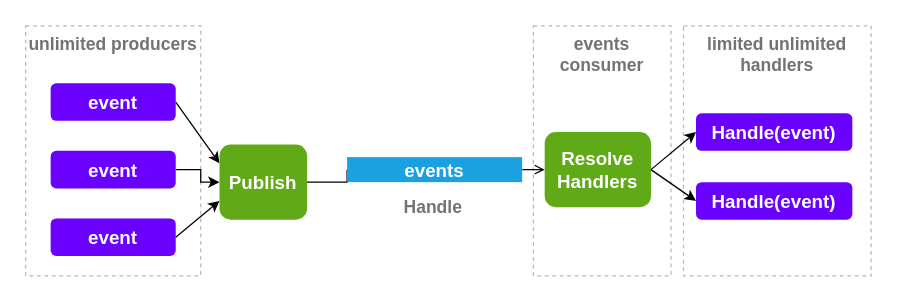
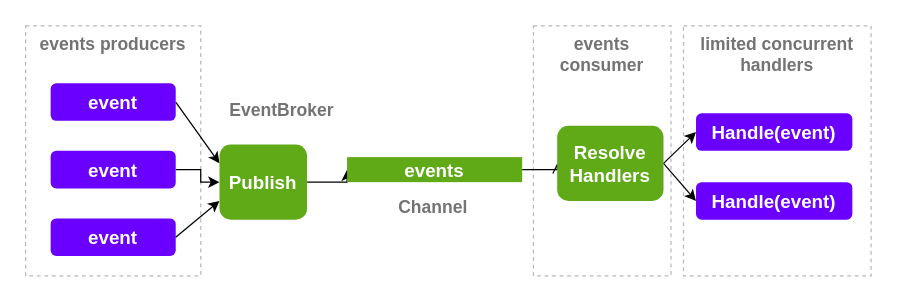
(113, 45) -> (113, 45)
(777, 55) -> (777, 55)
none -> (282, 111)
(434, 169) -> (434, 169)
(598, 169) -> (610, 163)
(347, 180) -> (345, 182)
(433, 207) -> (433, 207)
